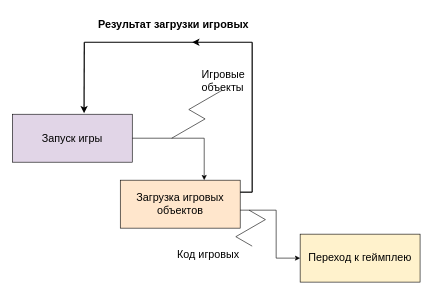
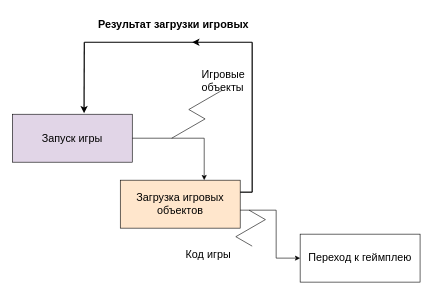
(209, 255) -> (209, 255)
(360, 258) -> (360, 258)
